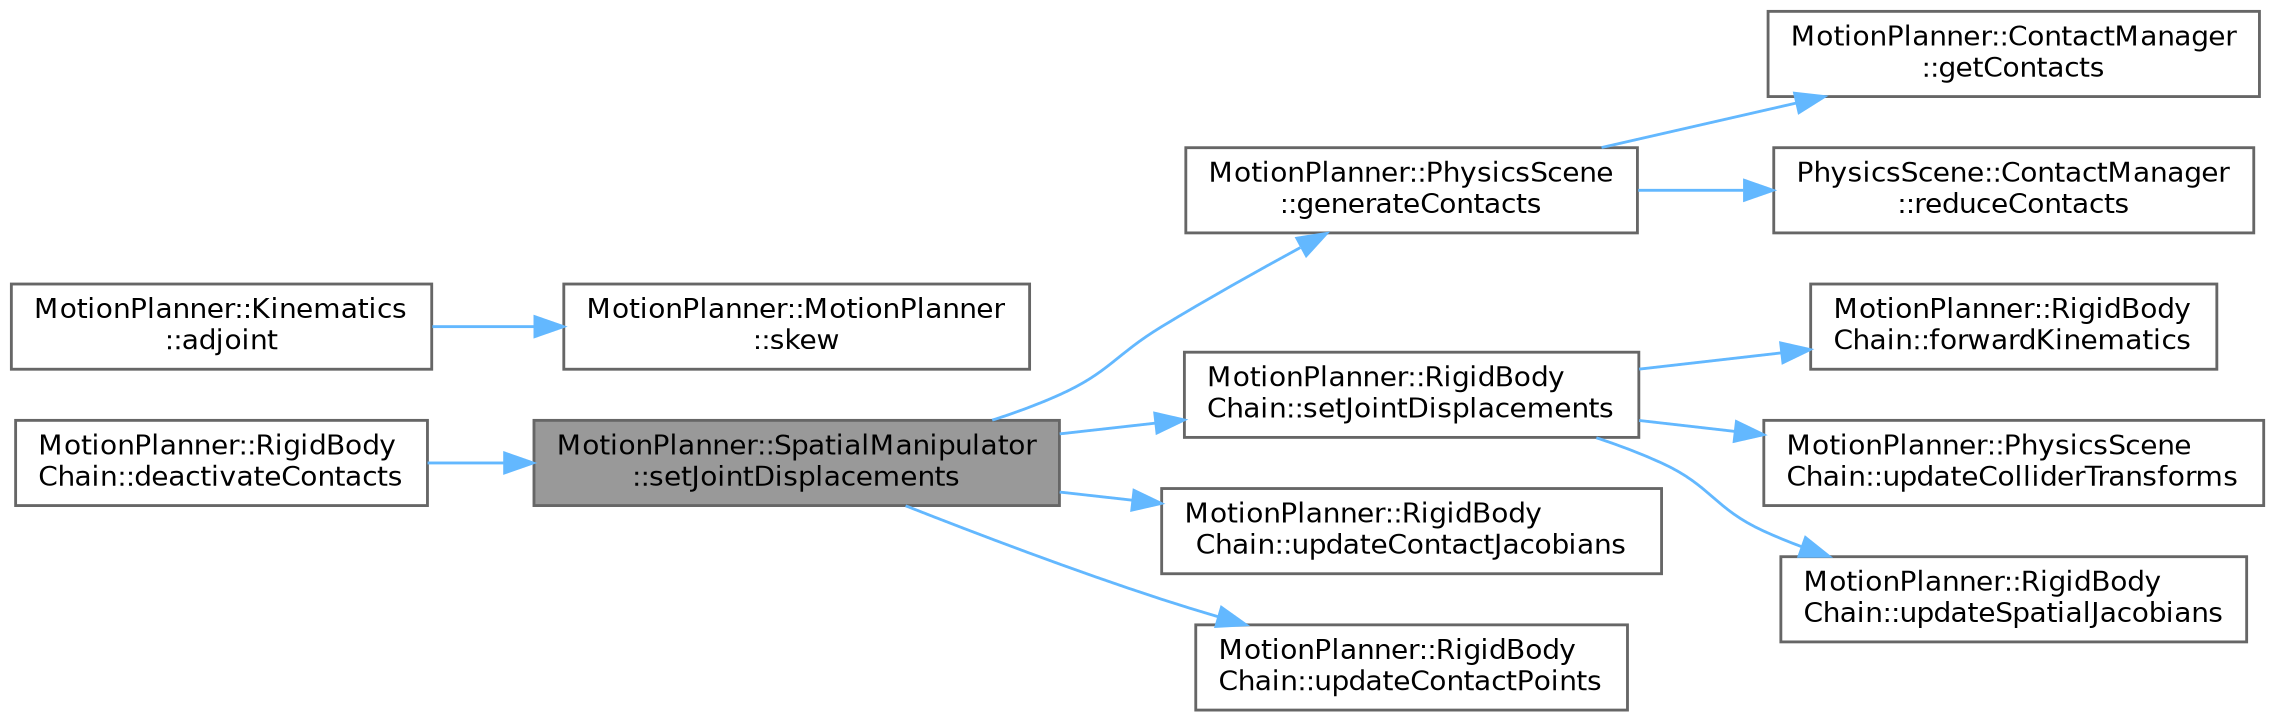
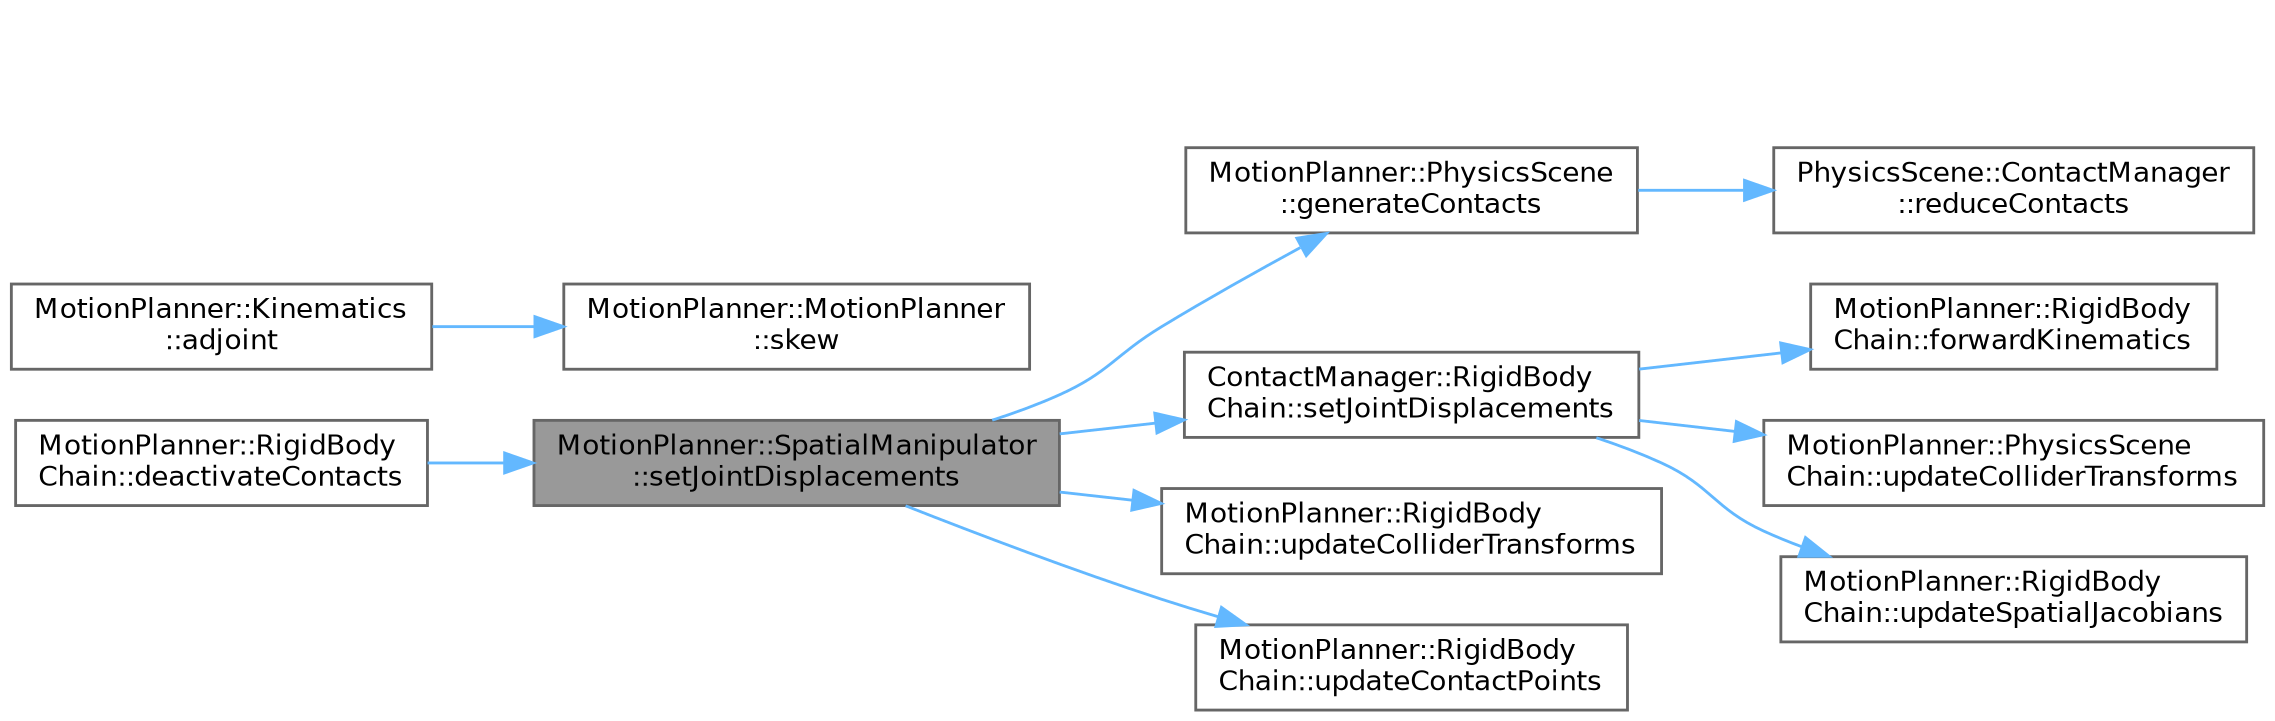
(2014, 54) -> none
(1412, 395) -> (1412, 395)
(1412, 531) -> (1412, 531)
